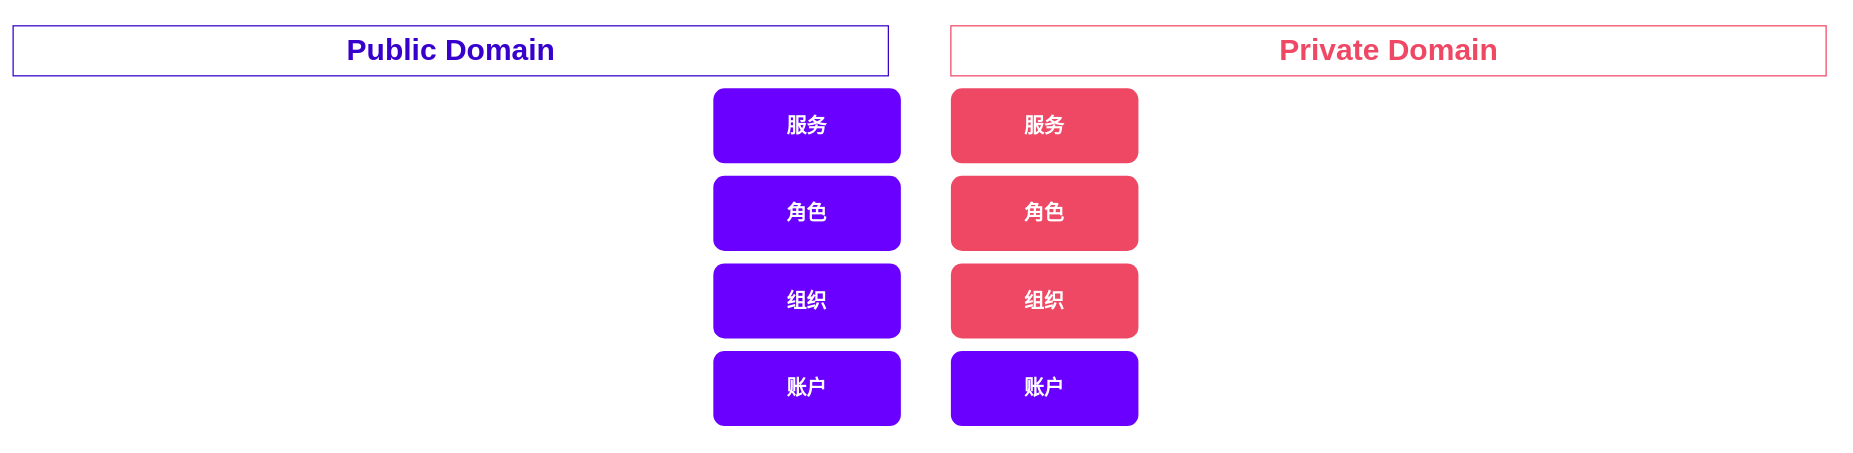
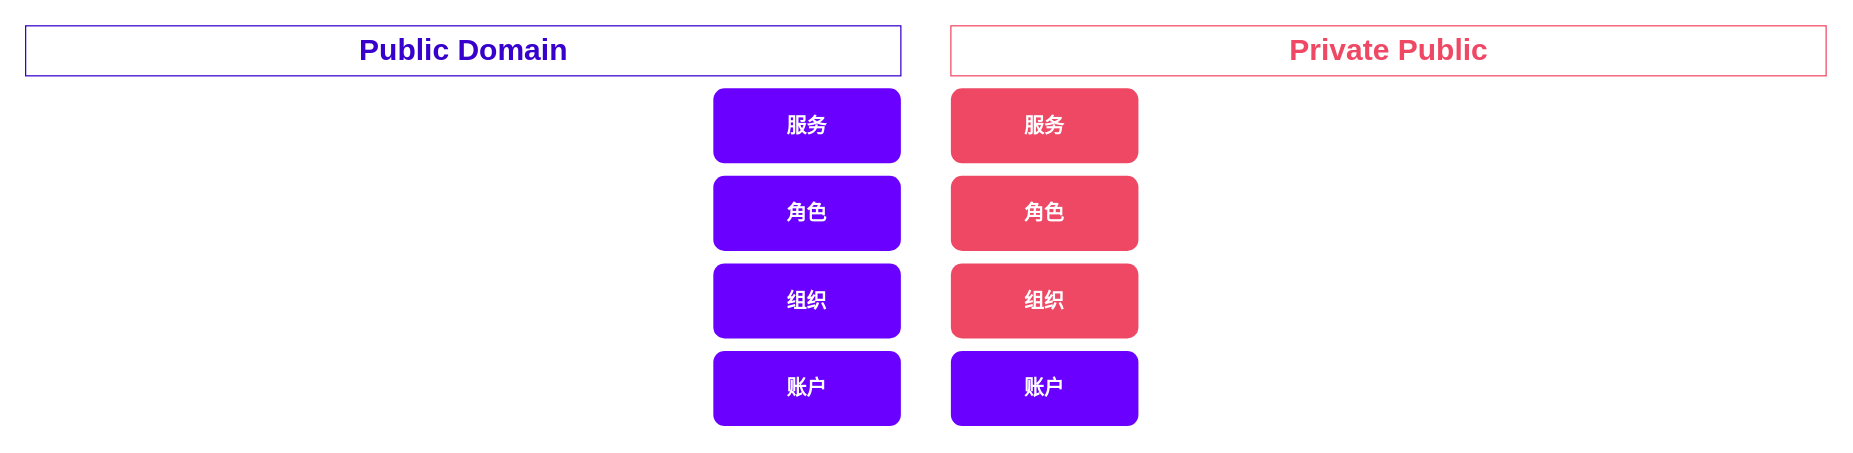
(451, 51) -> (463, 51)
(1389, 51) -> (1389, 51)
